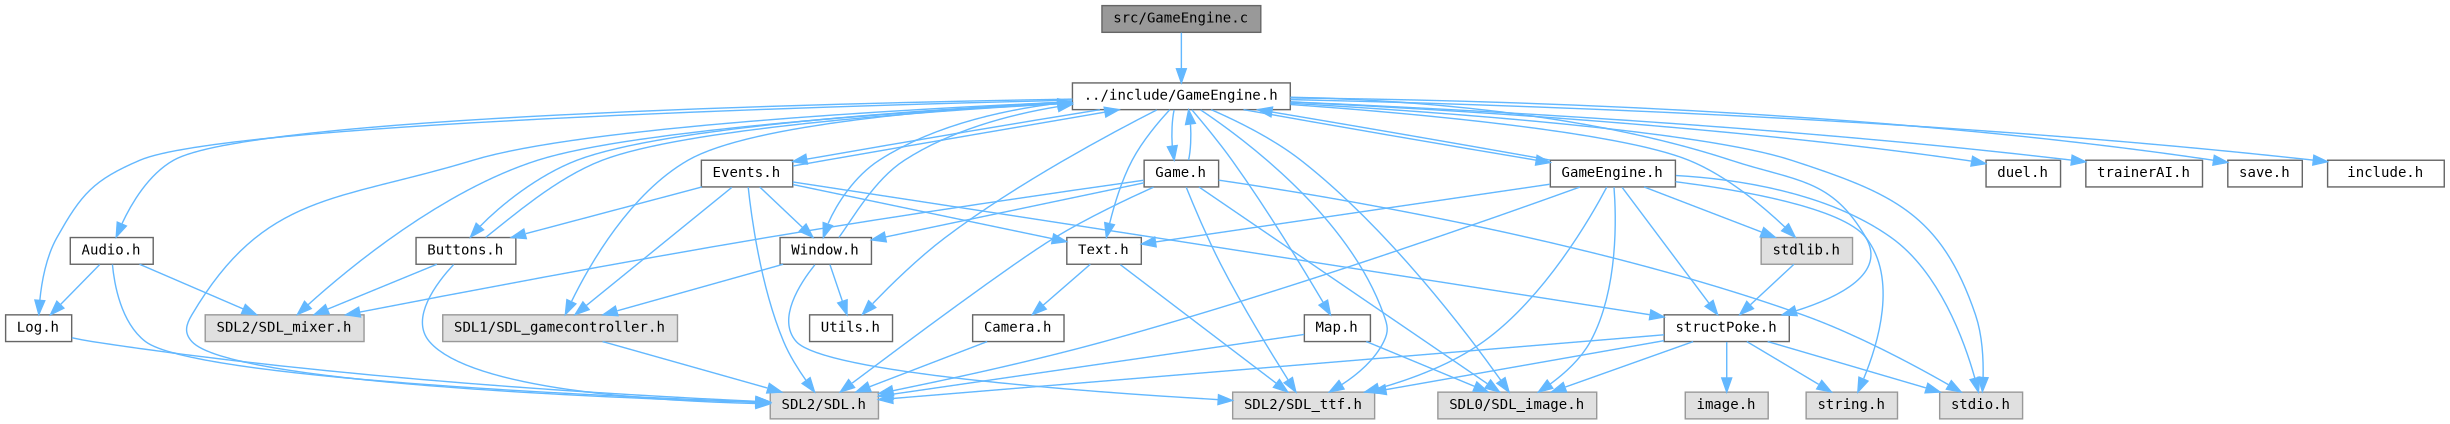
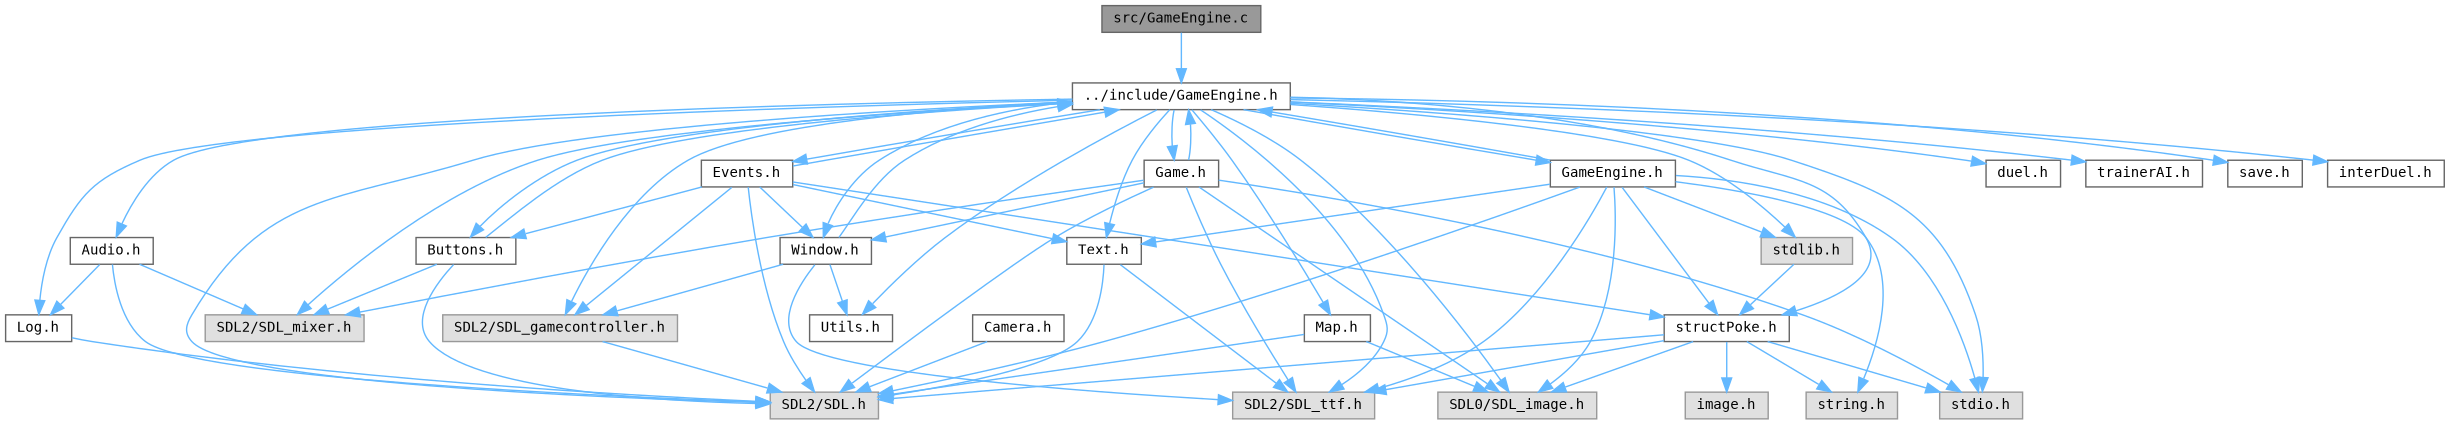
(2386, 174) -> (2386, 174)
(1067, 285) -> (1082, 336)
(560, 328) -> (560, 328)
